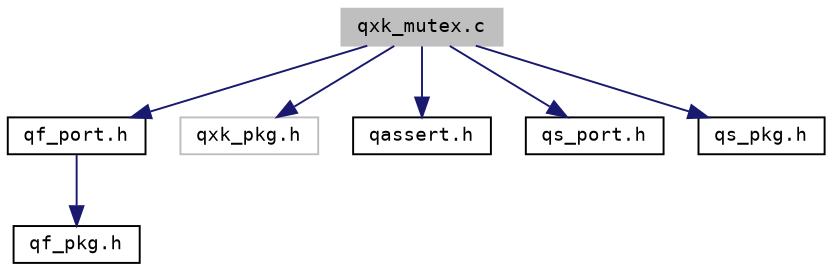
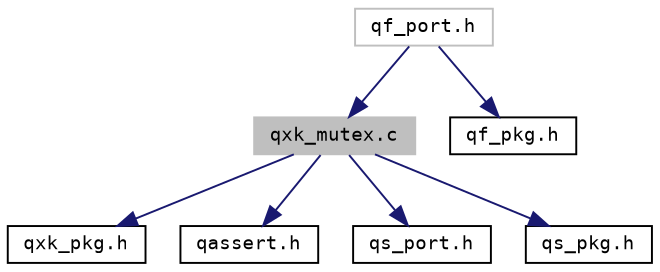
(259, 79) -> (385, 74)
(77, 136) -> (424, 27)
(249, 136) -> (77, 244)
